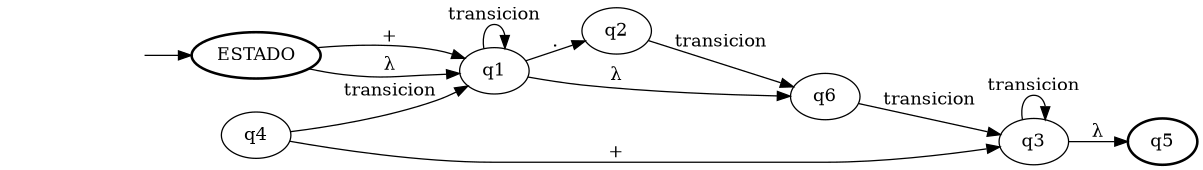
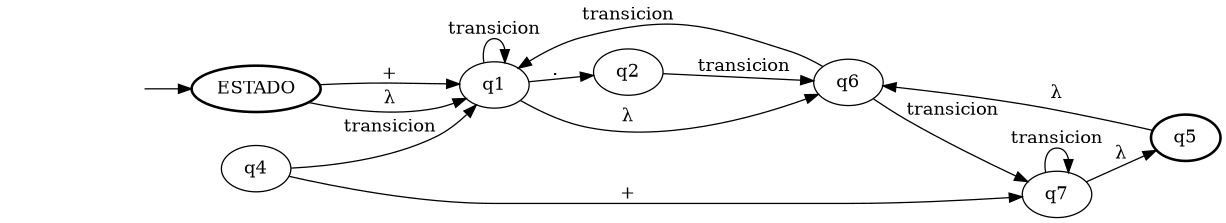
none -> (676, 25)
none -> (1025, 104)
(1034, 142) -> (1057, 194)
